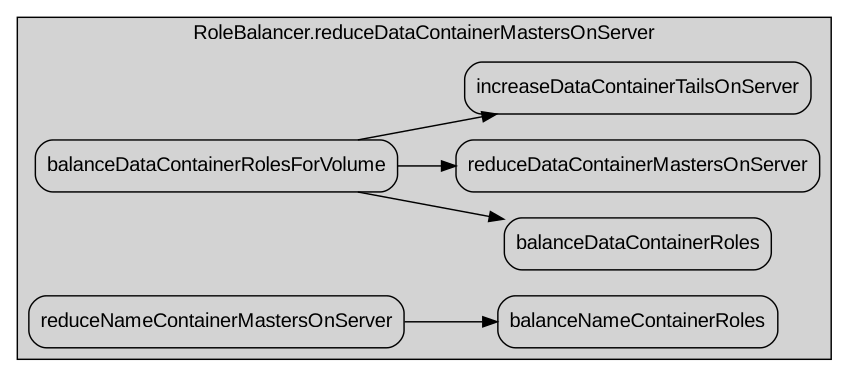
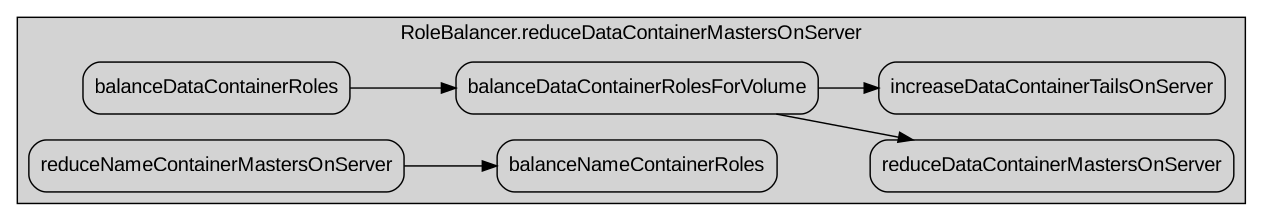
(424, 204) -> (396, 88)
